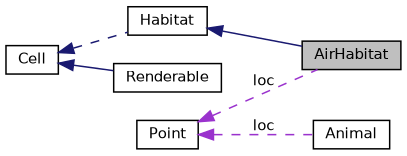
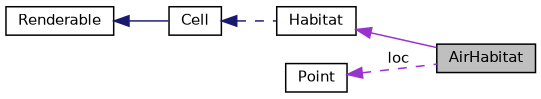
(262, 39) -> (404, 40)
(93, 68) -> (149, 21)
(352, 135) -> none
